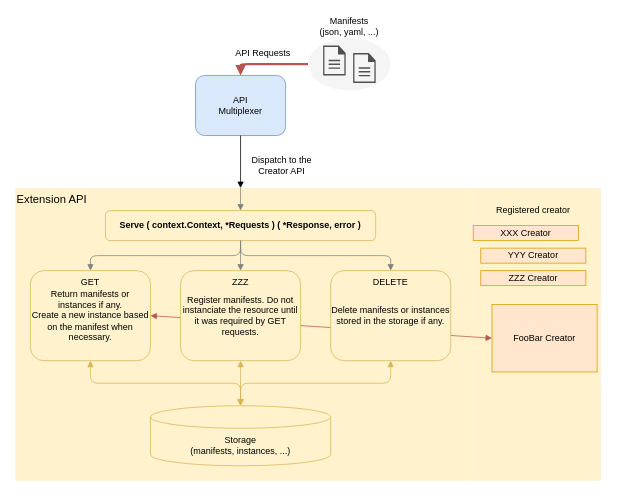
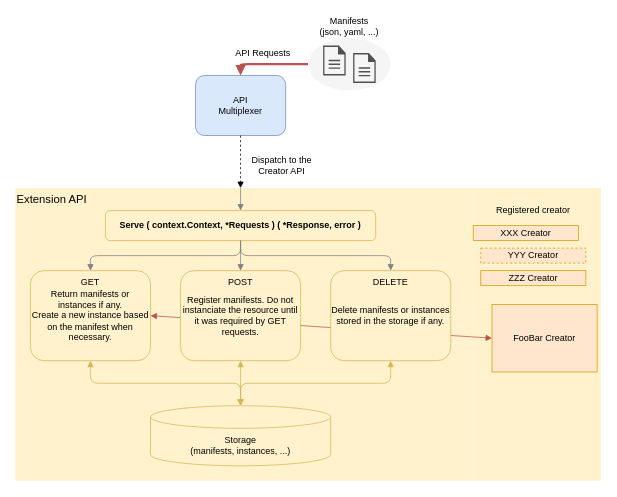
(240, 159) -> (240, 159)
(533, 255) -> (533, 255)
(240, 282) -> (240, 282)
